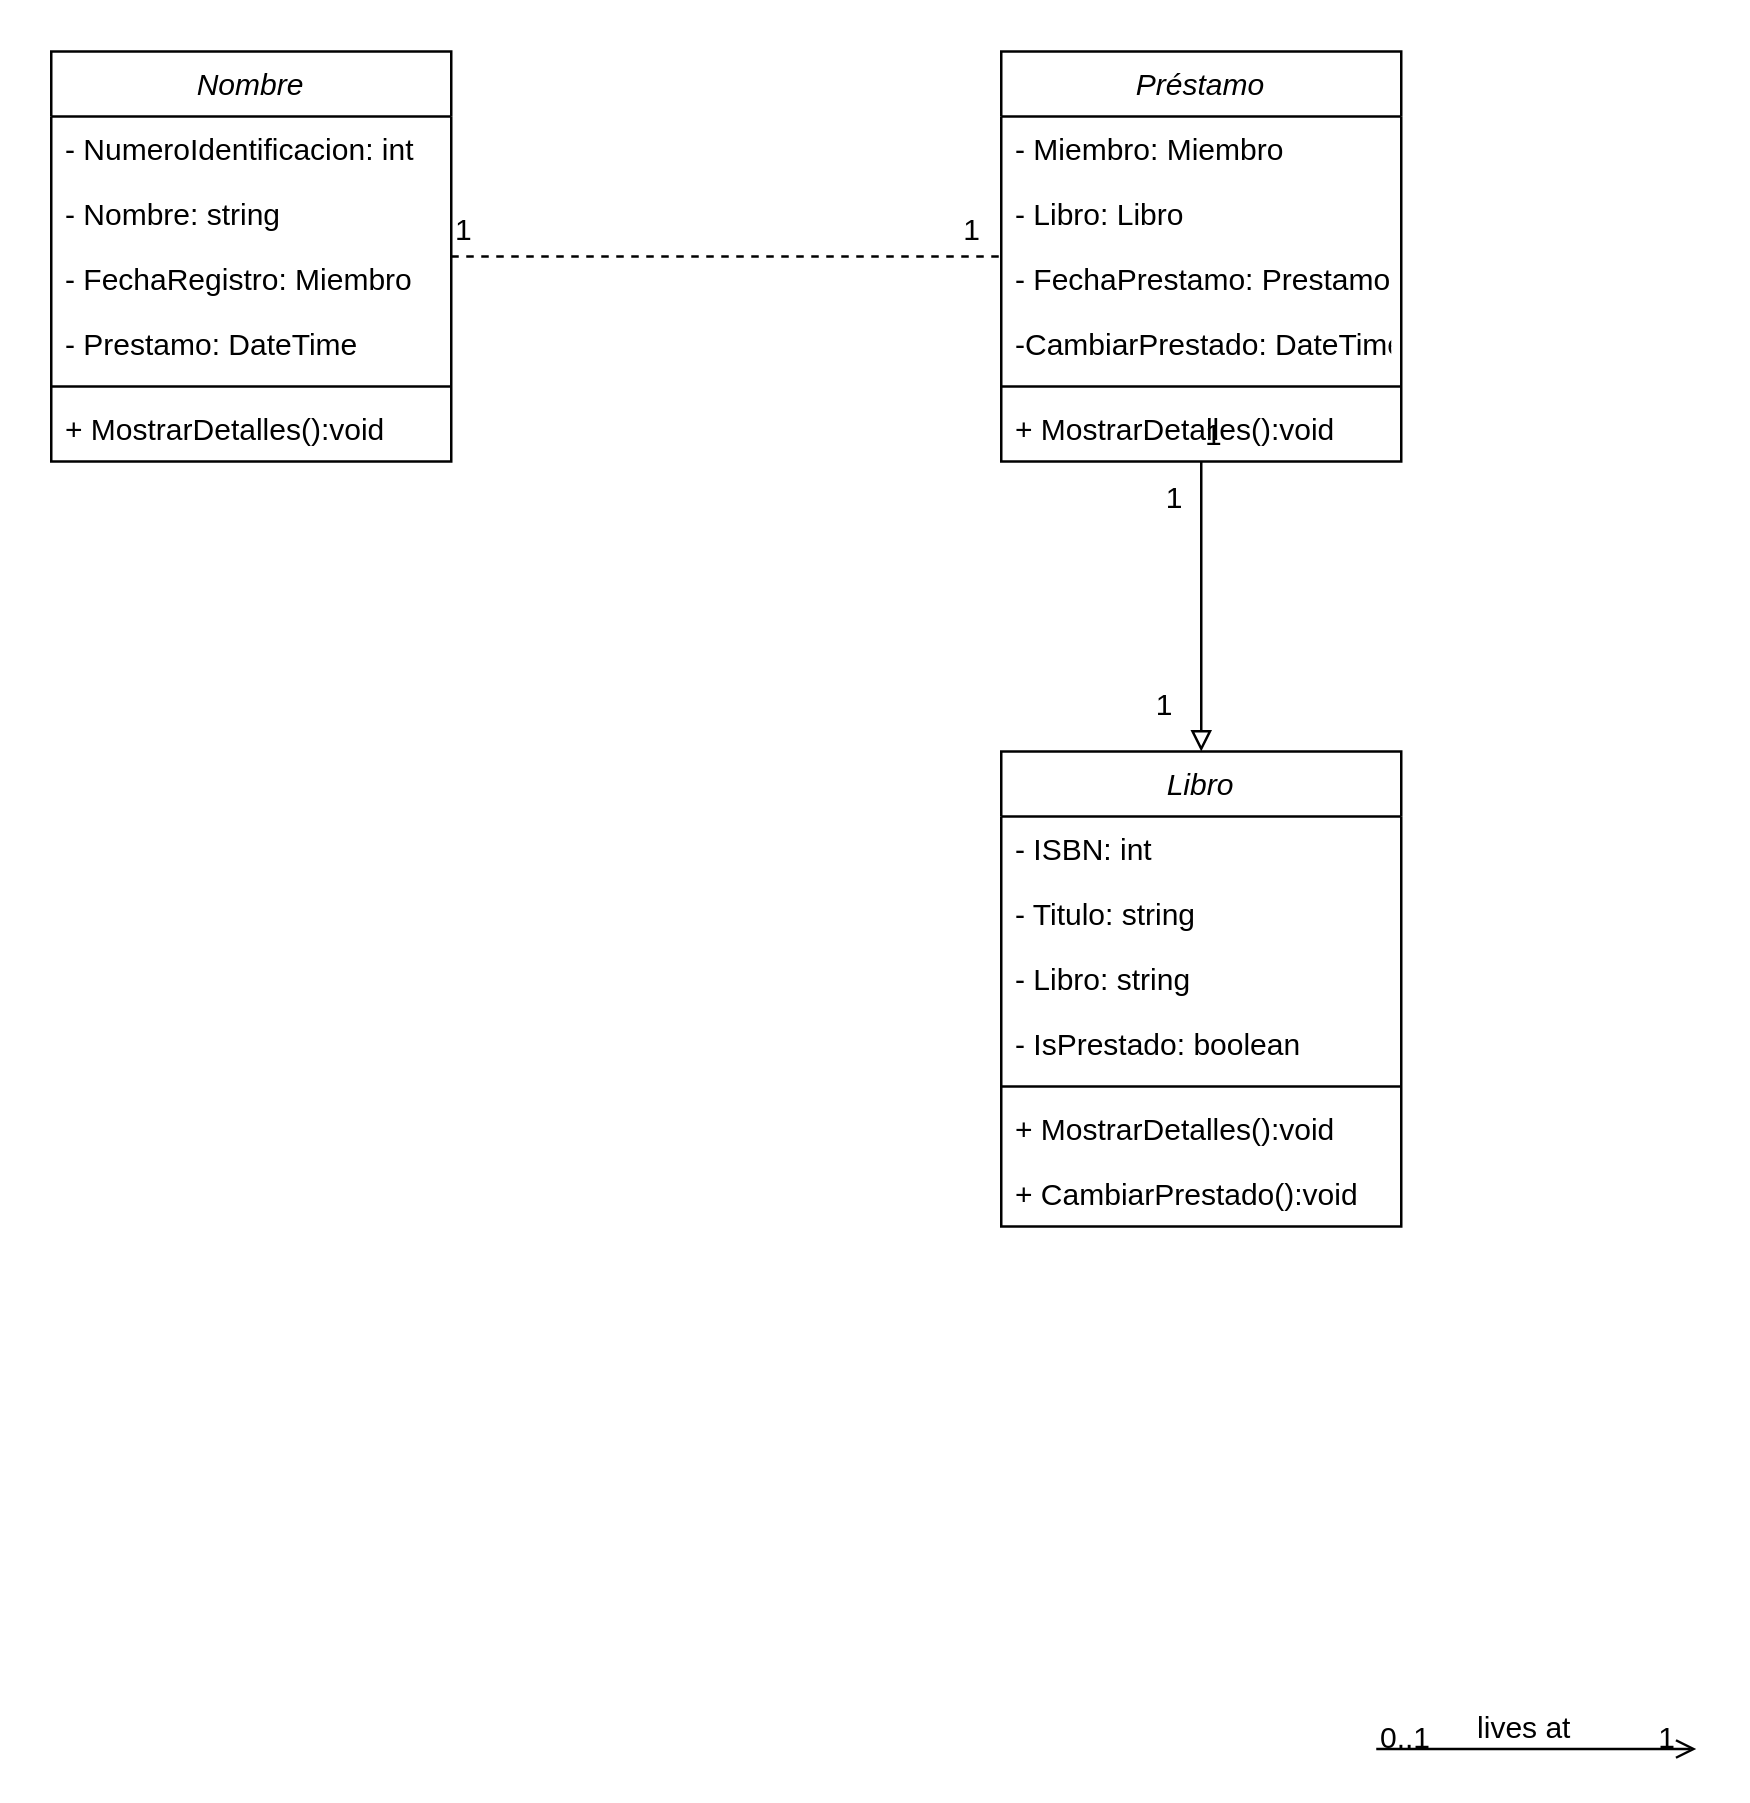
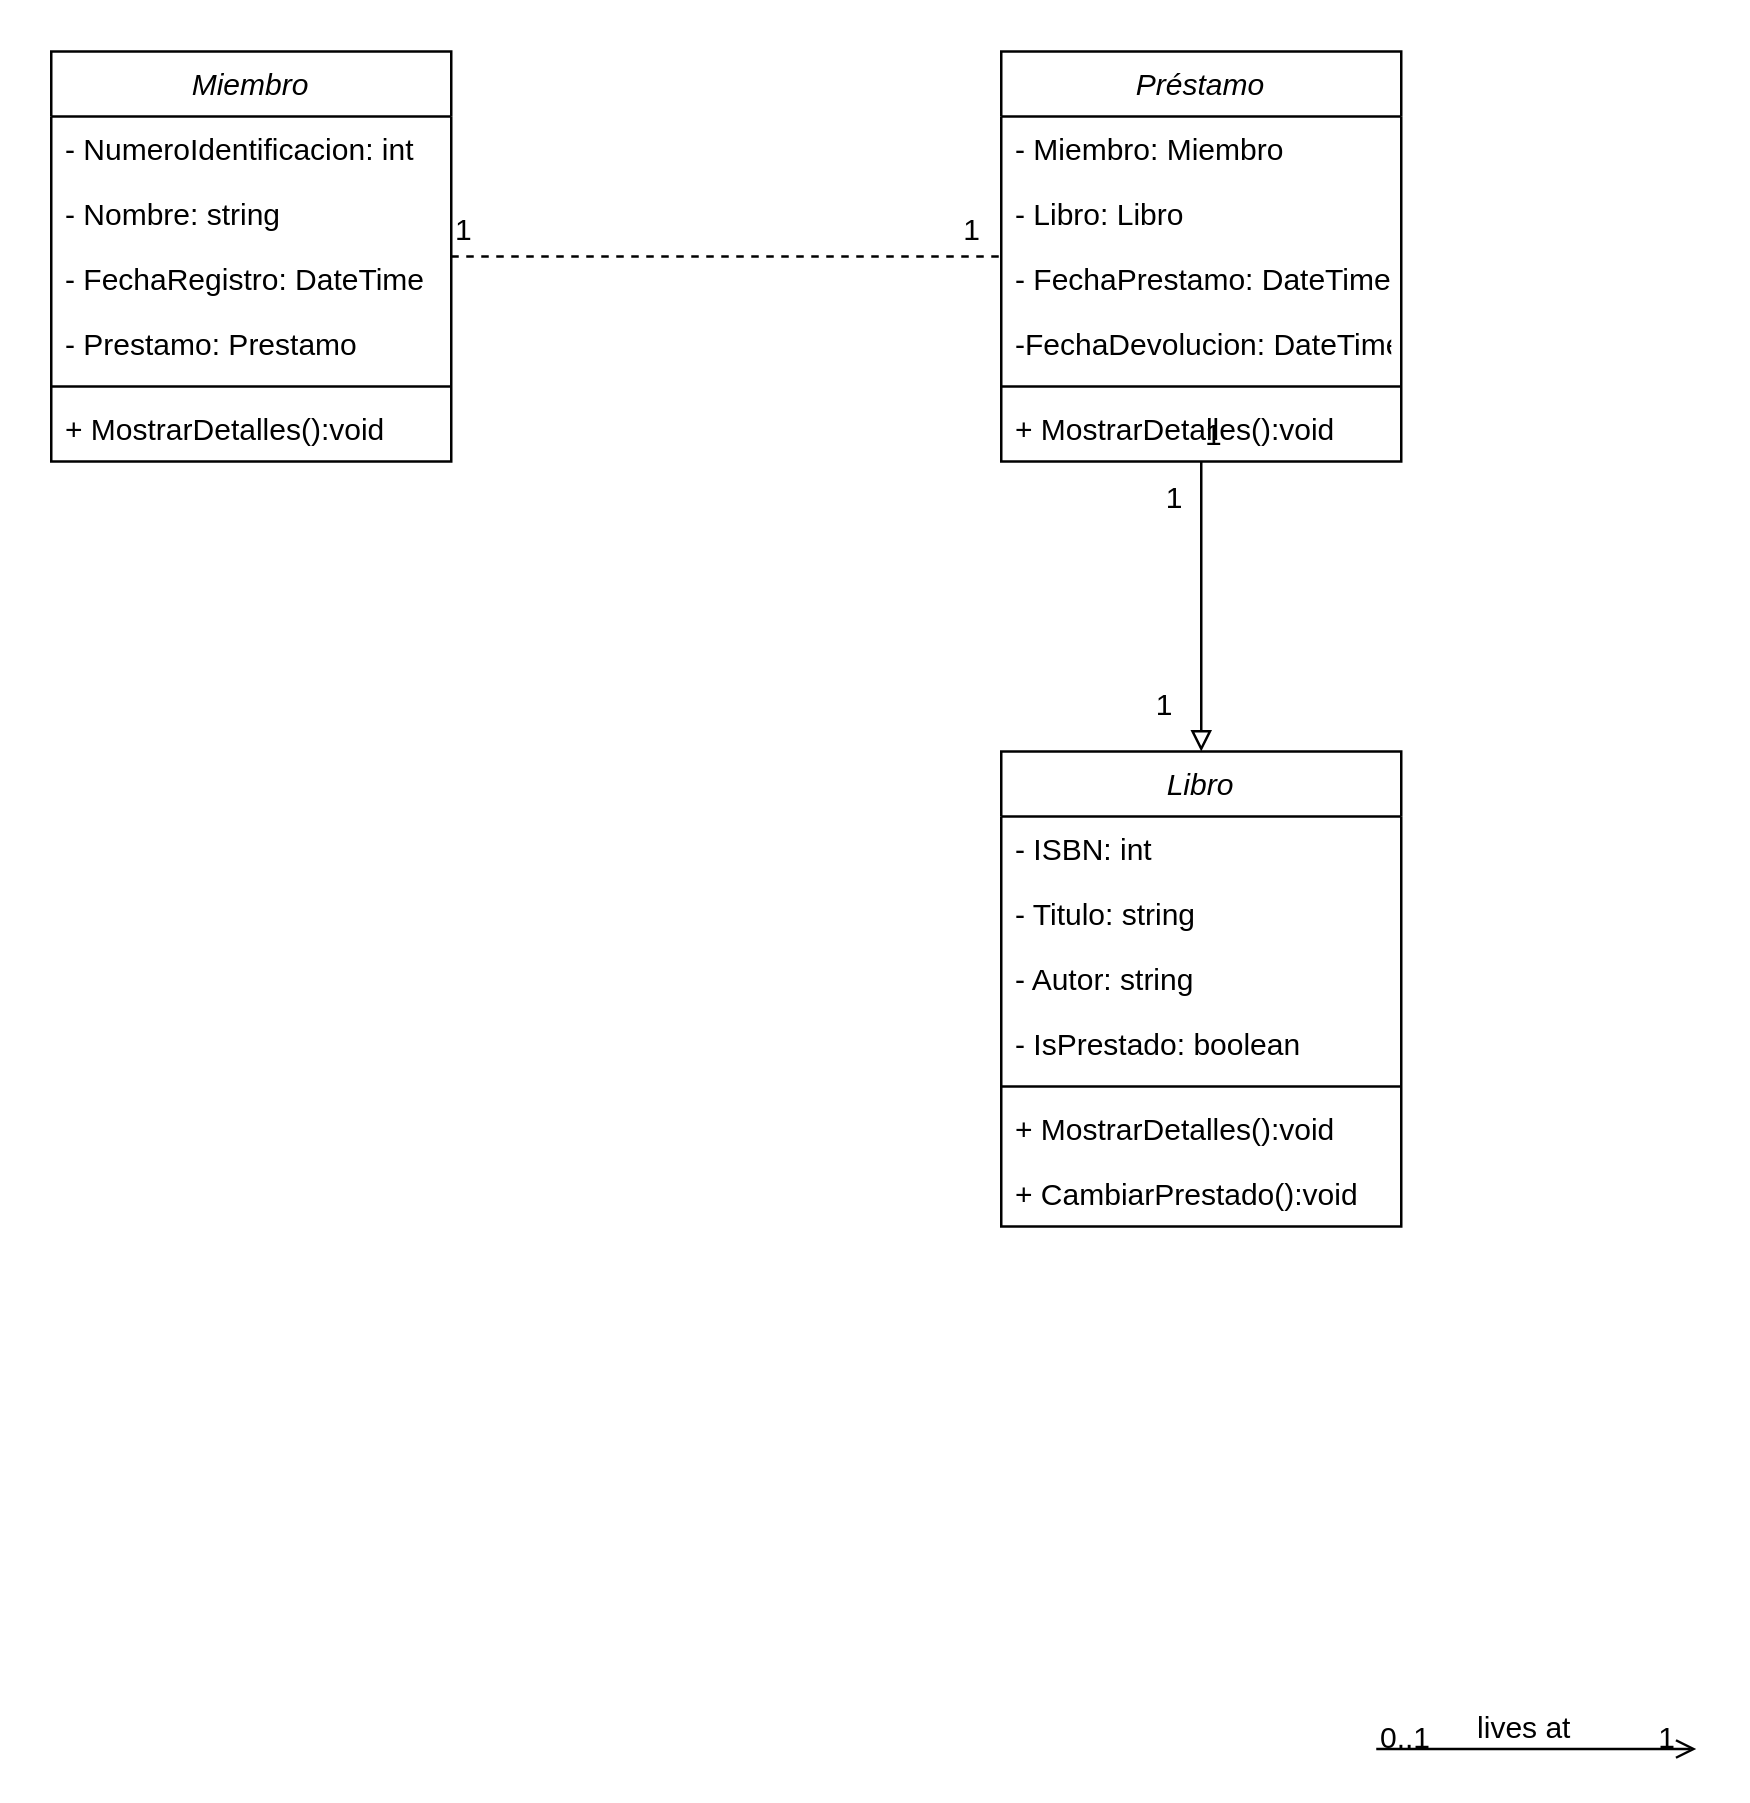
(250, 85) -> (250, 85)
(247, 280) -> (256, 280)
(1213, 280) -> (1209, 280)
(217, 345) -> (221, 345)
(1218, 345) -> (1214, 345)
(1122, 980) -> (1125, 980)
